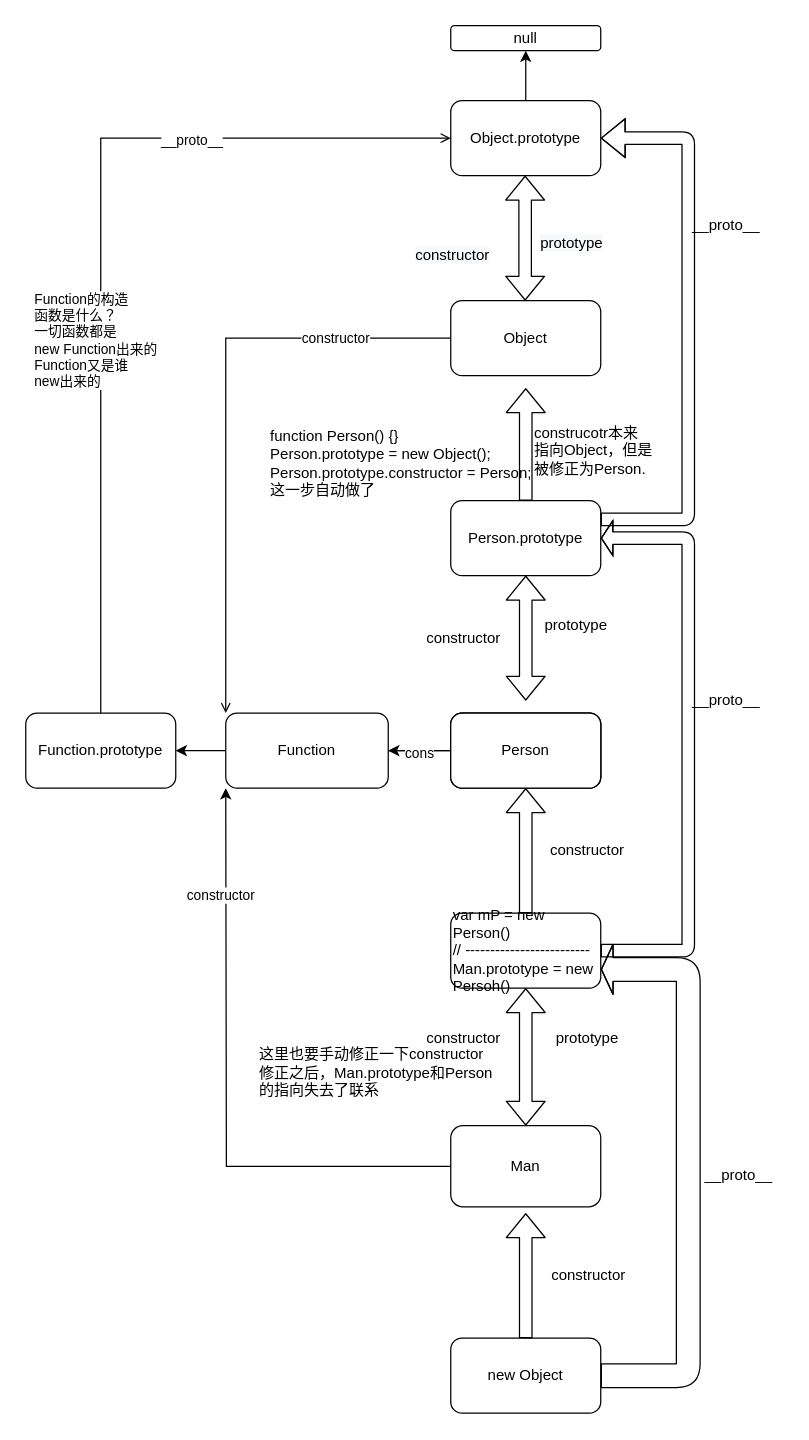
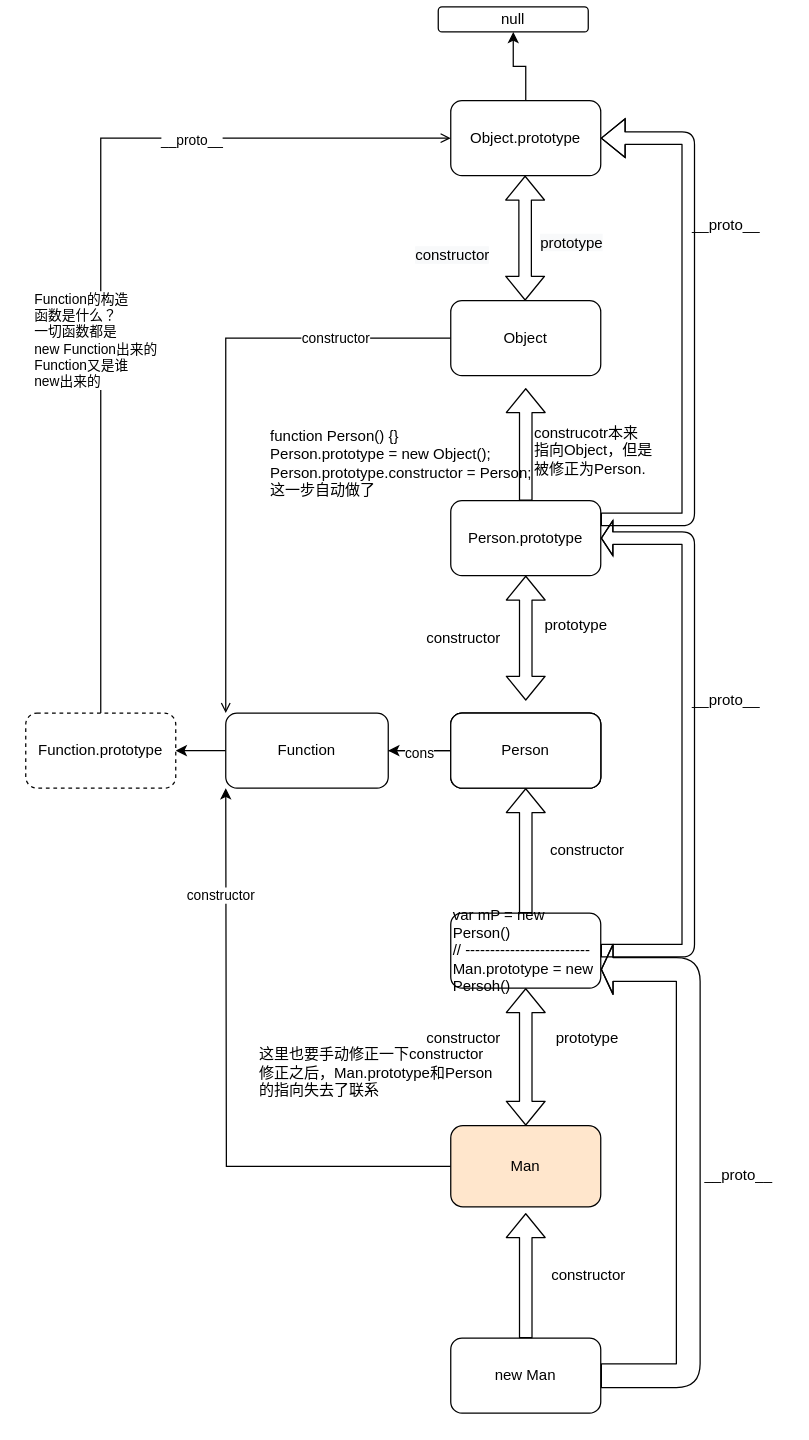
(526, 38) -> (513, 19)
(101, 751) -> (101, 751)
(526, 1166) -> (526, 1166)
(526, 1376) -> (526, 1376)
